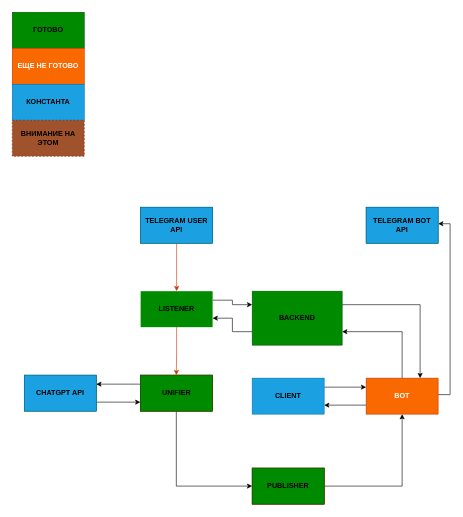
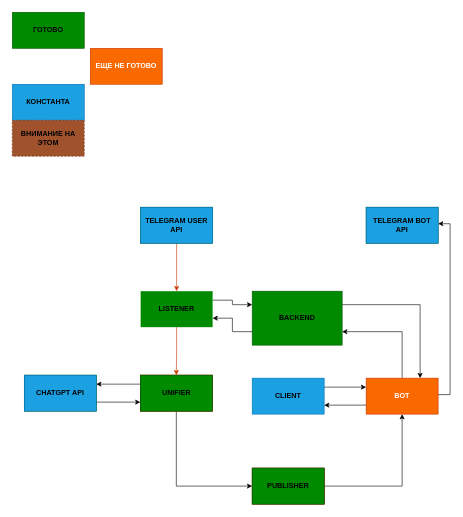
(48, 66) -> (126, 66)
